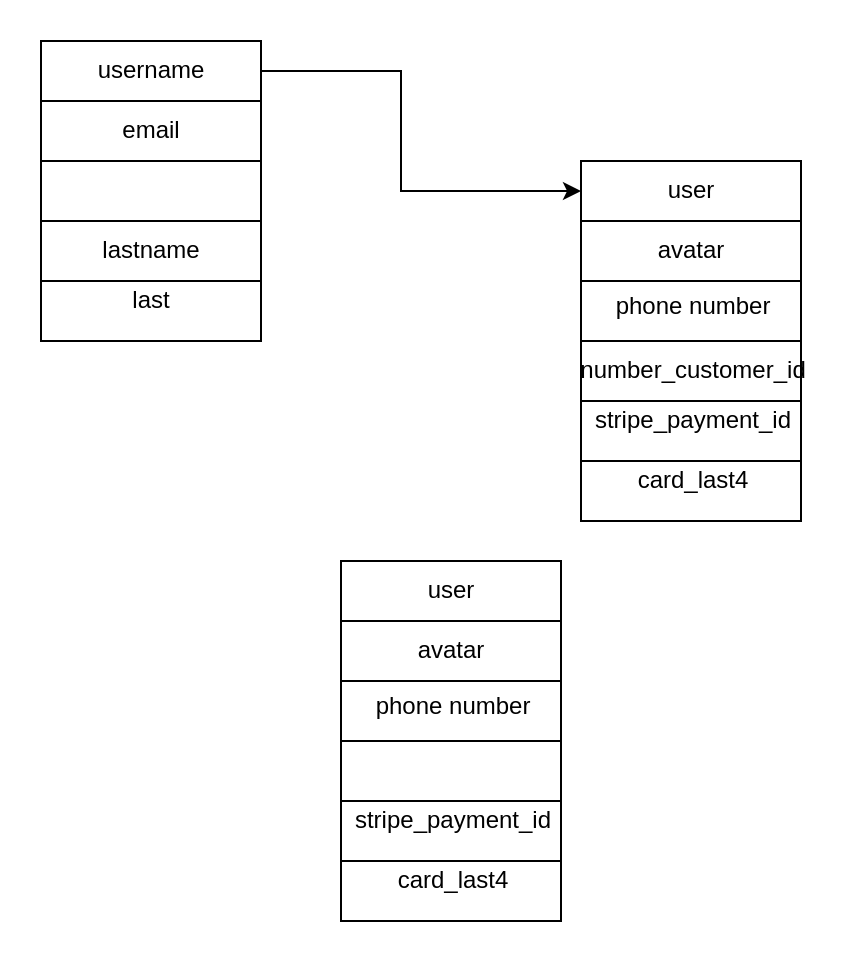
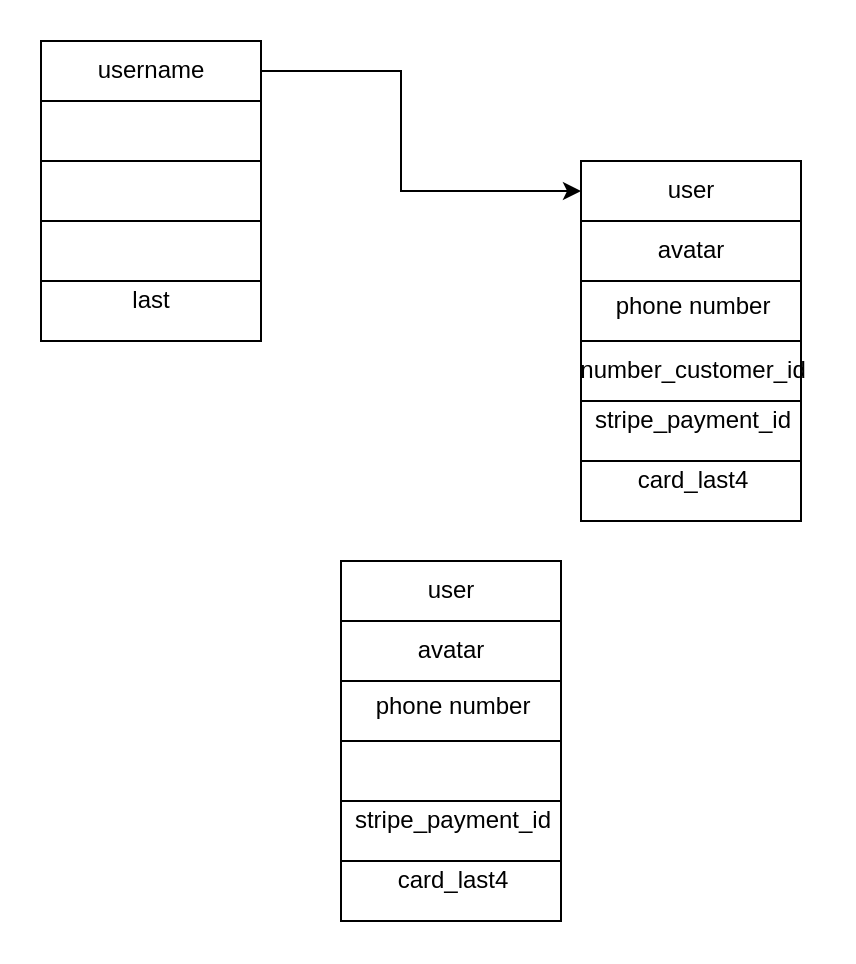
(151, 131) -> none
(151, 251) -> none
